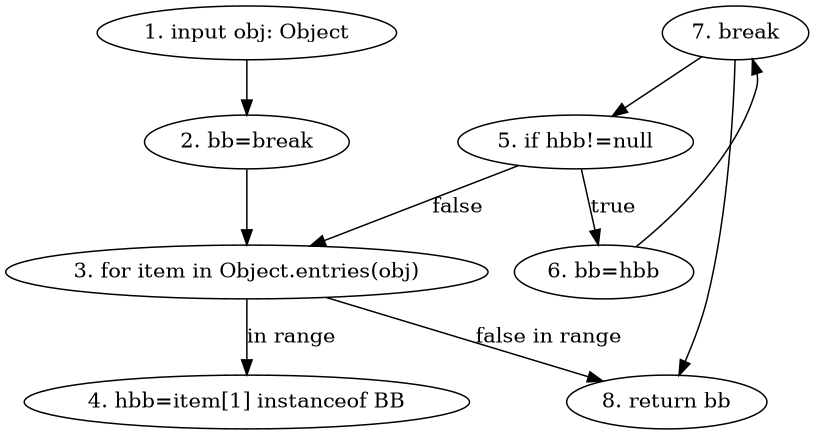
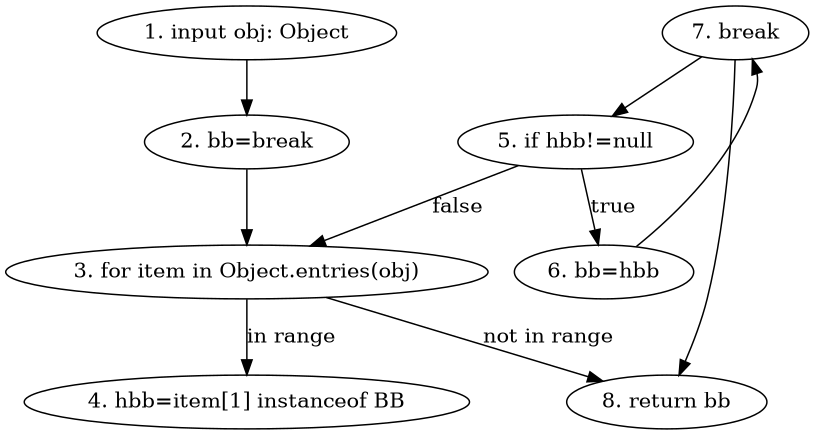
(549, 337) -> (549, 337)
